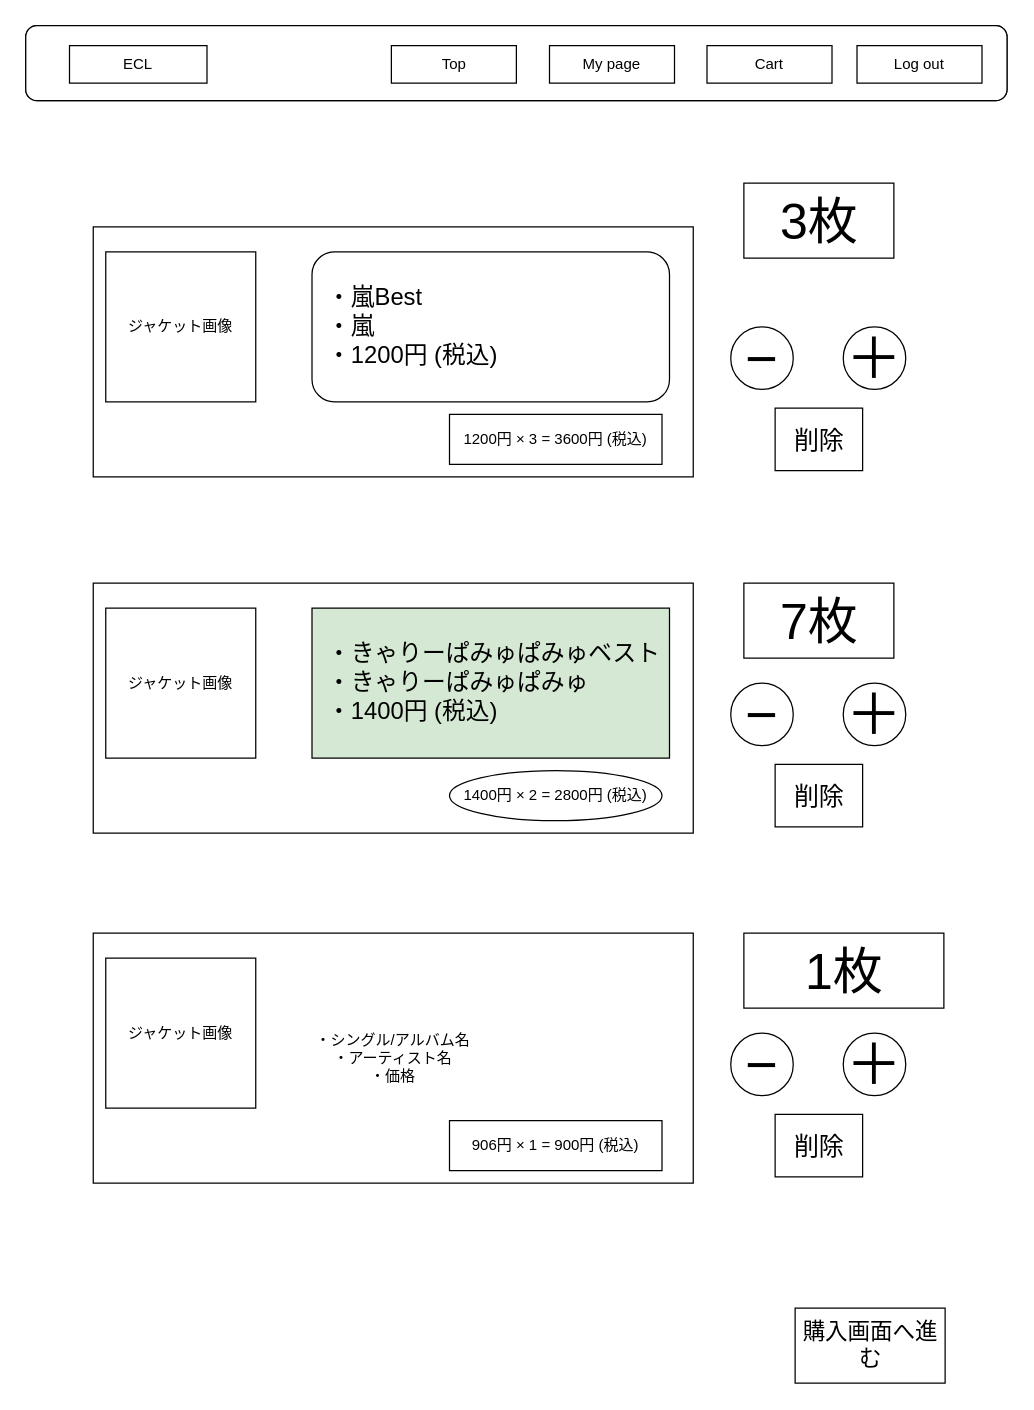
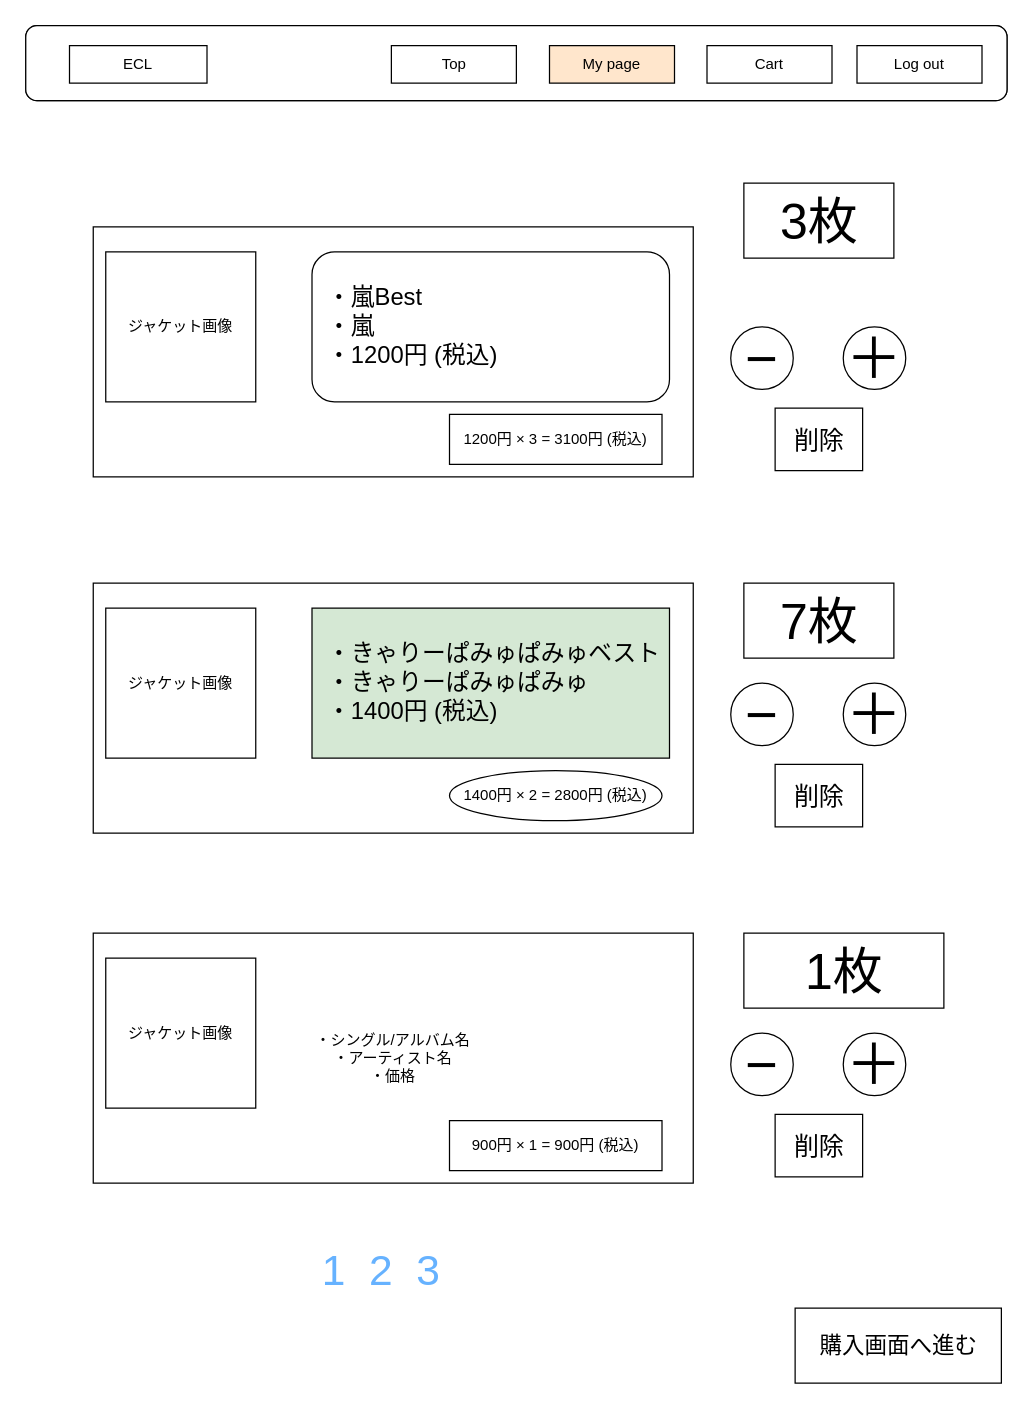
(612, 64) -> (612, 64)
(556, 439) -> (556, 439)
(556, 1146) -> (556, 1146)
none -> (393, 1271)
(870, 1346) -> (898, 1346)
